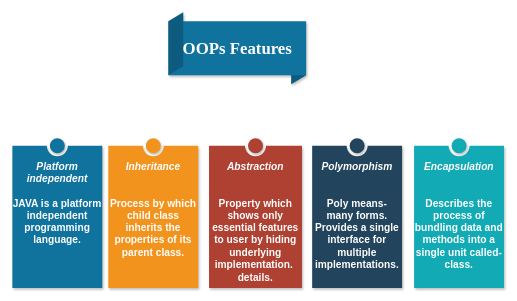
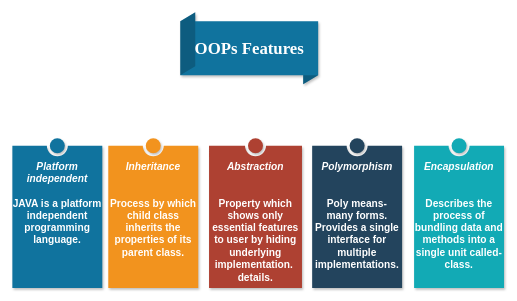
(237, 48) -> (249, 48)
